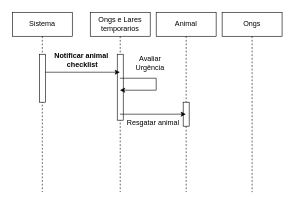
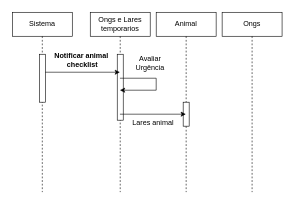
(153, 123) -> (153, 123)
